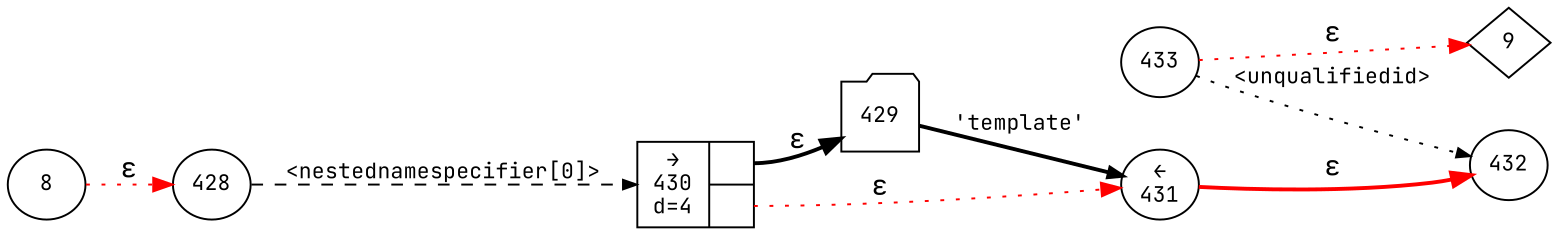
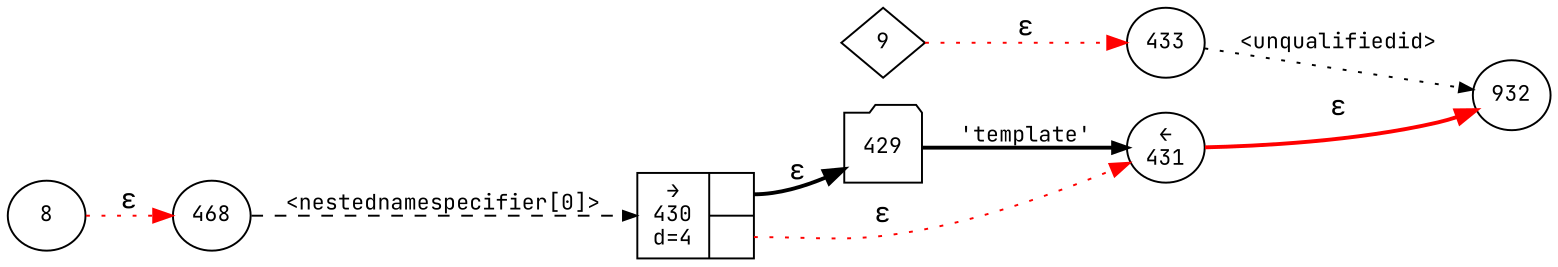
(1324, 53) -> (1016, 43)
(1509, 165) -> (1512, 95)
(212, 185) -> (212, 216)
